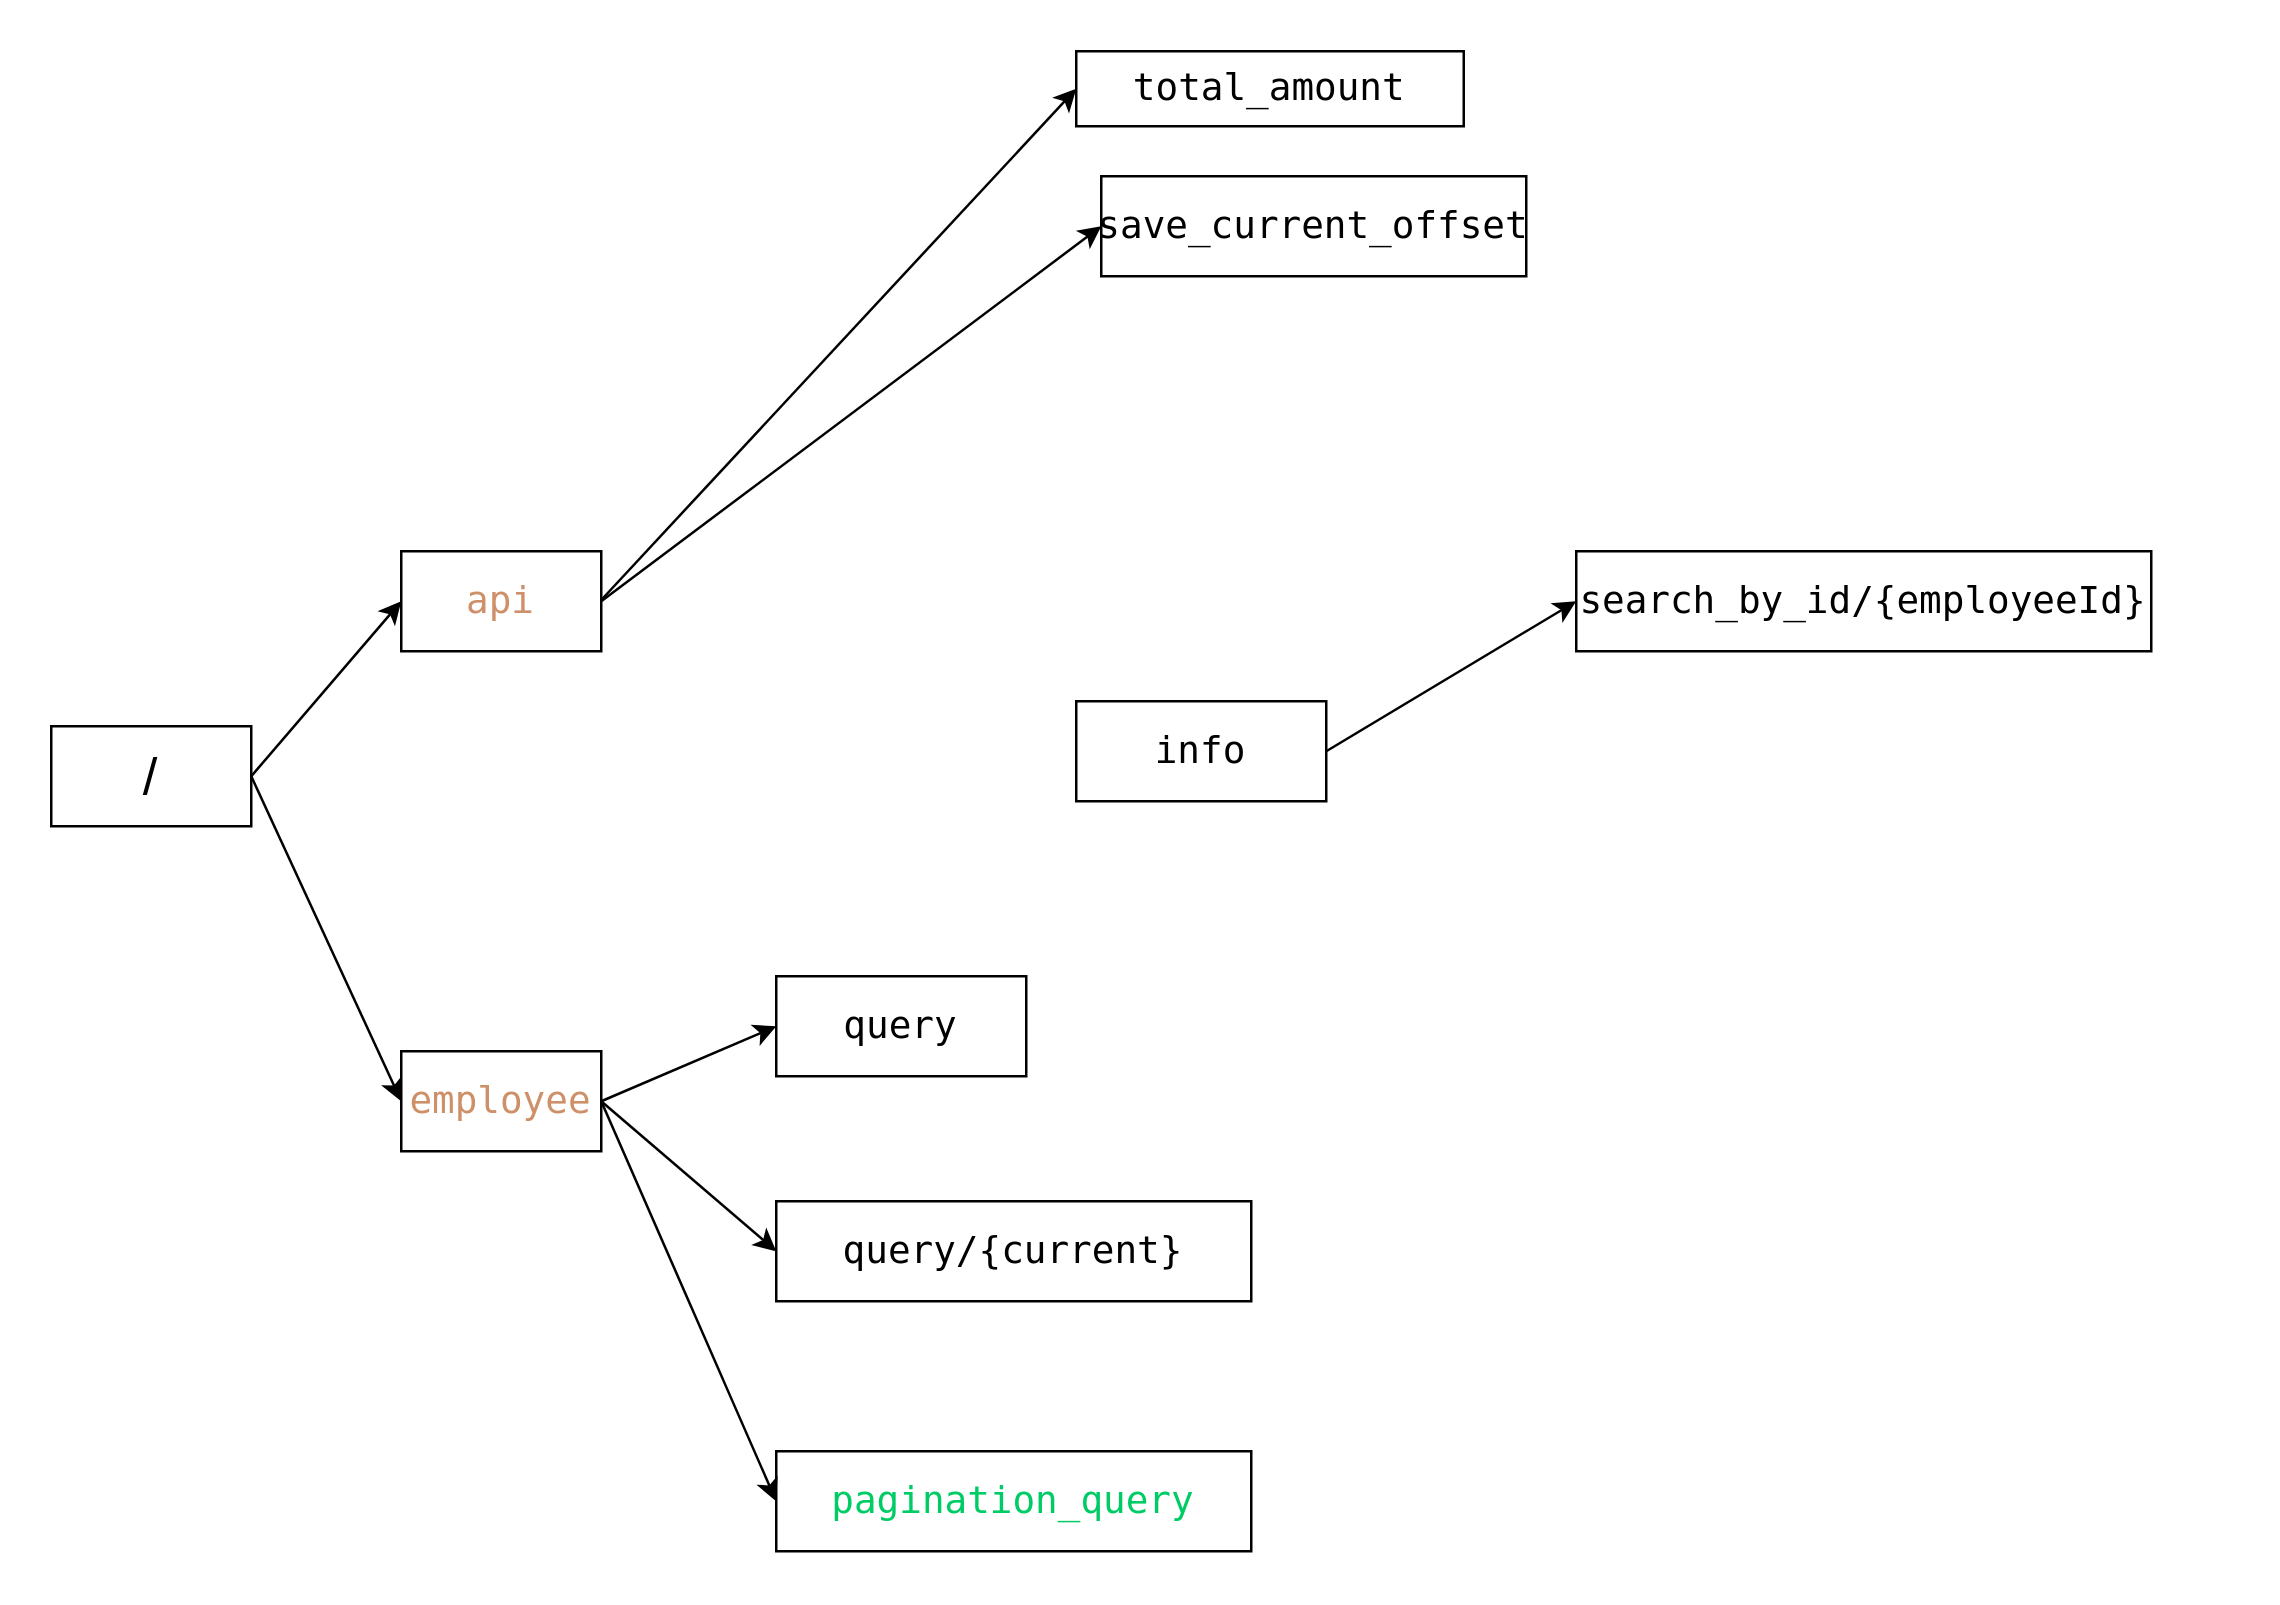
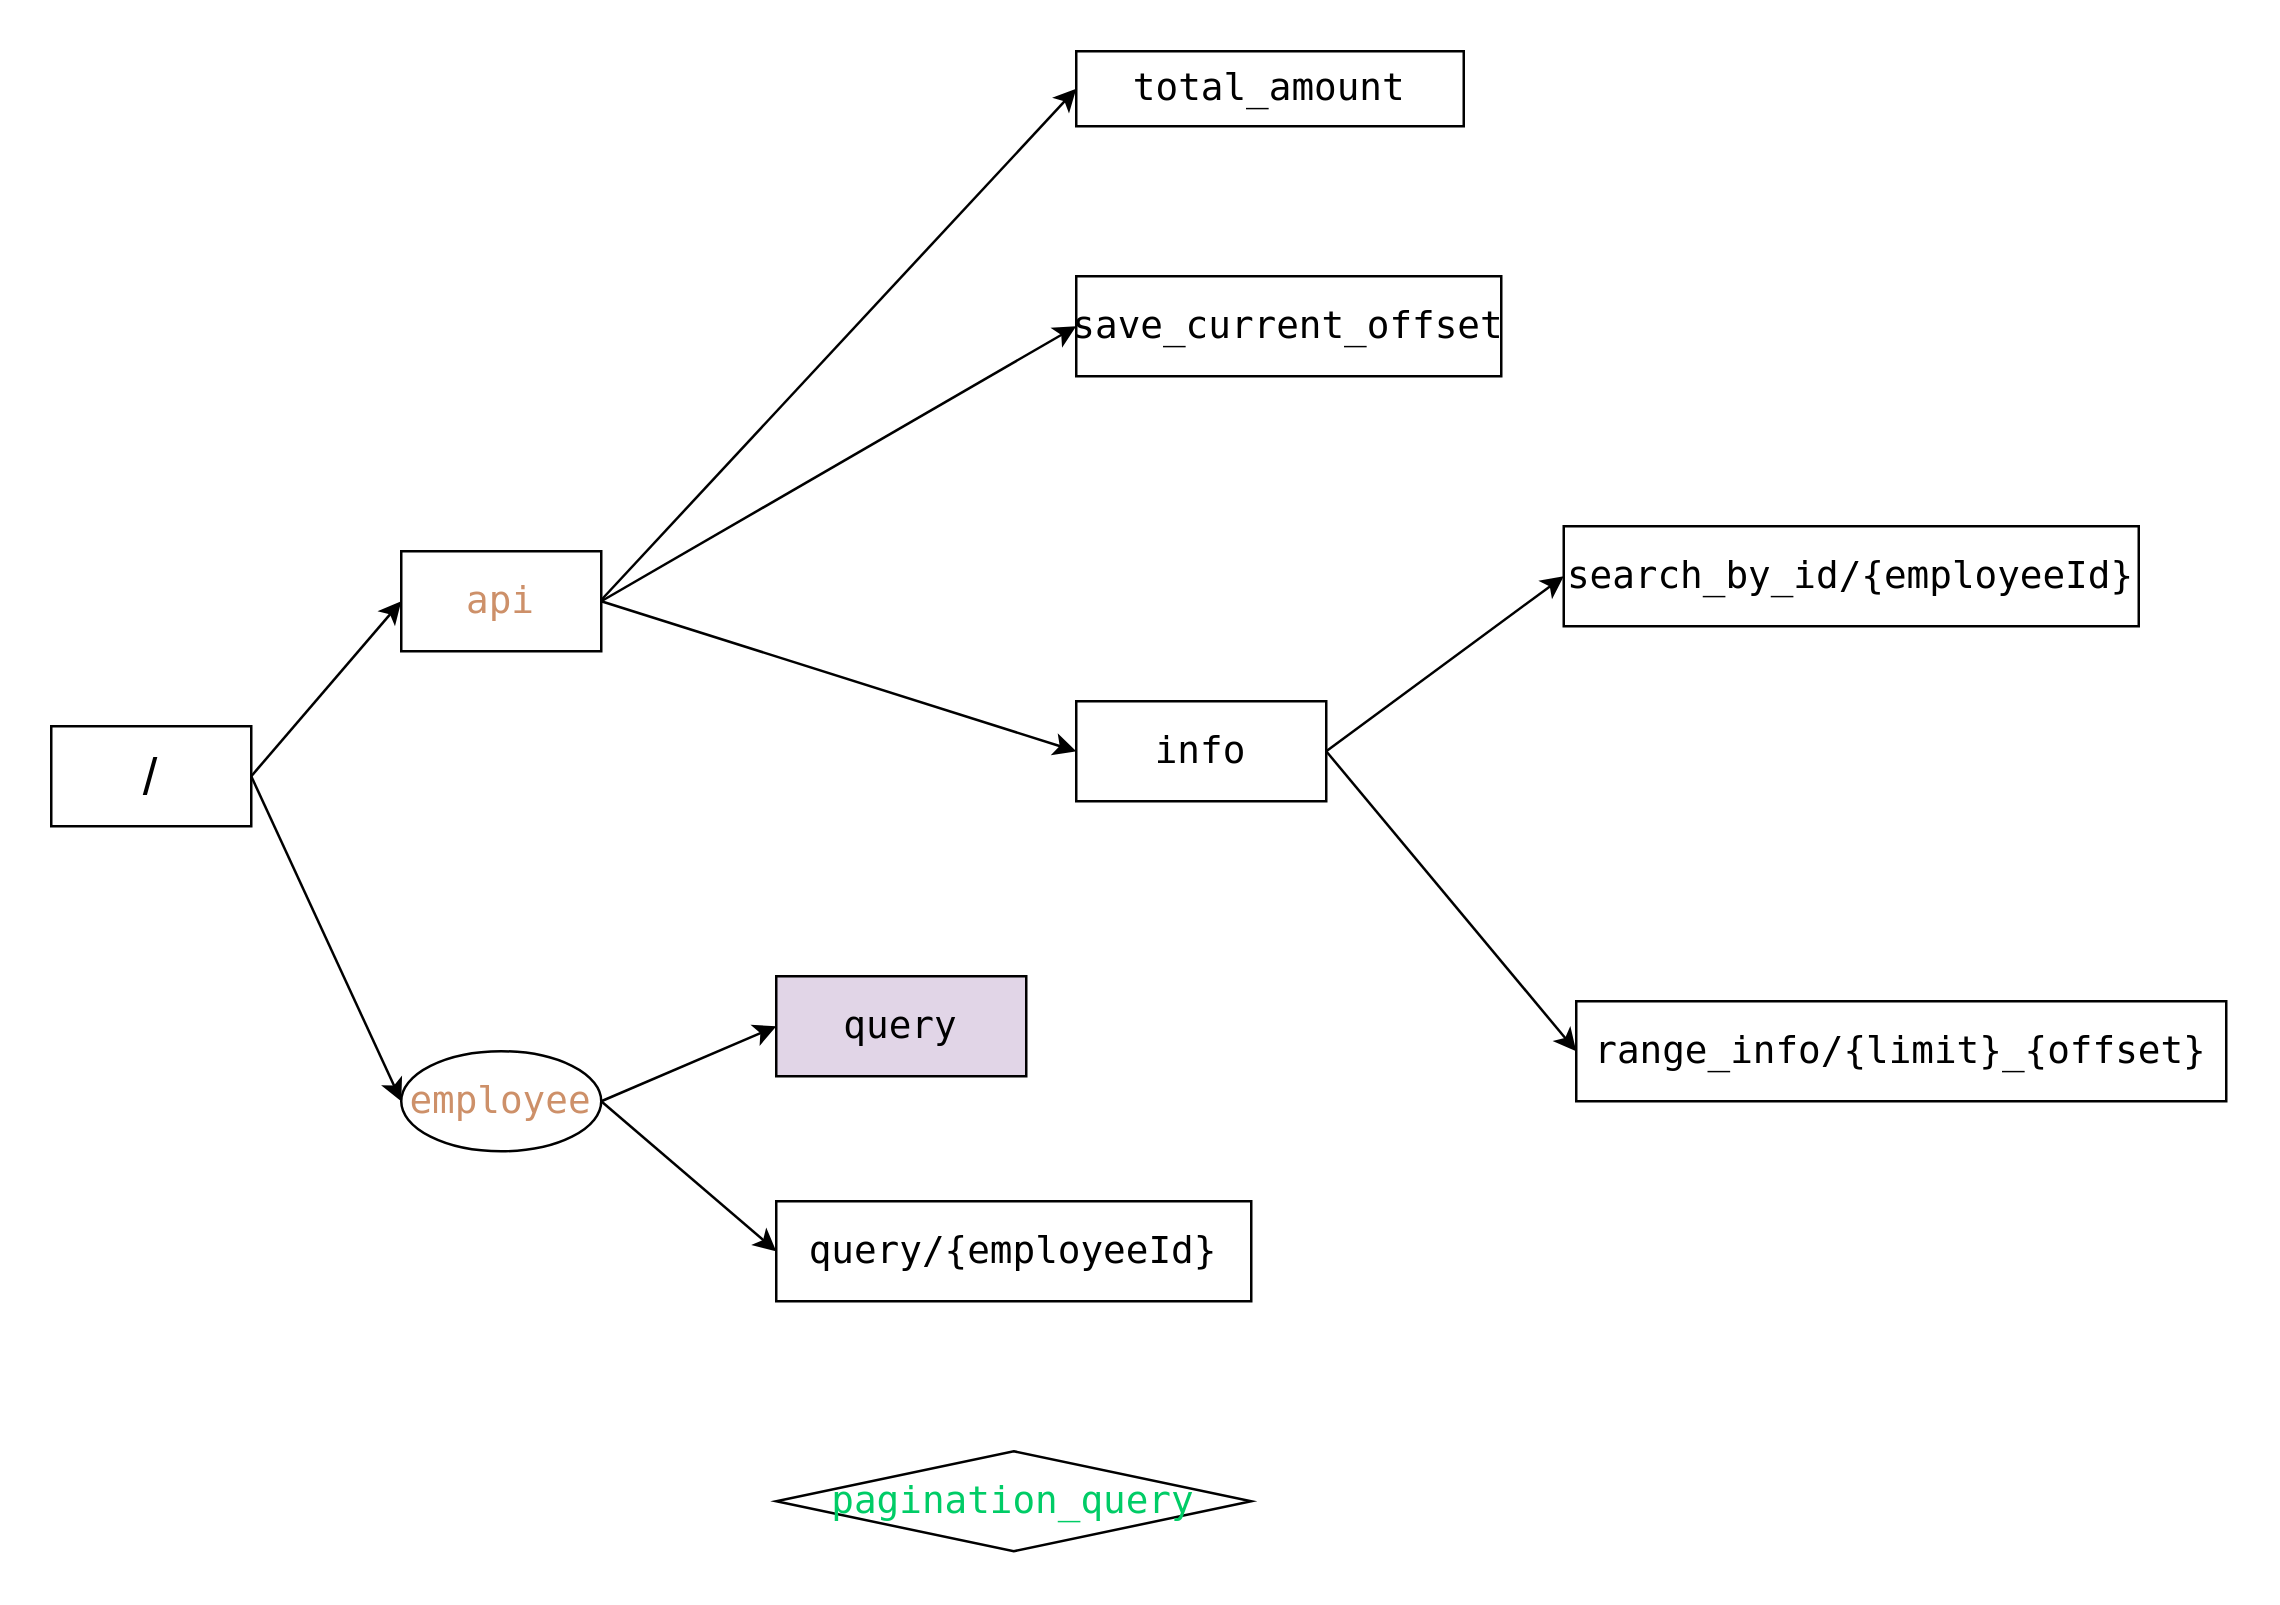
(1314, 226) -> (1289, 326)
(1864, 601) -> (1851, 576)
none -> (833, 674)
none -> (1447, 897)
(901, 1026) -> (901, 1026)
none -> (1901, 1051)
(501, 1101) -> (501, 1101)
(1014, 1251) -> (1014, 1251)
(687, 1298) -> none
(1014, 1501) -> (1014, 1501)
